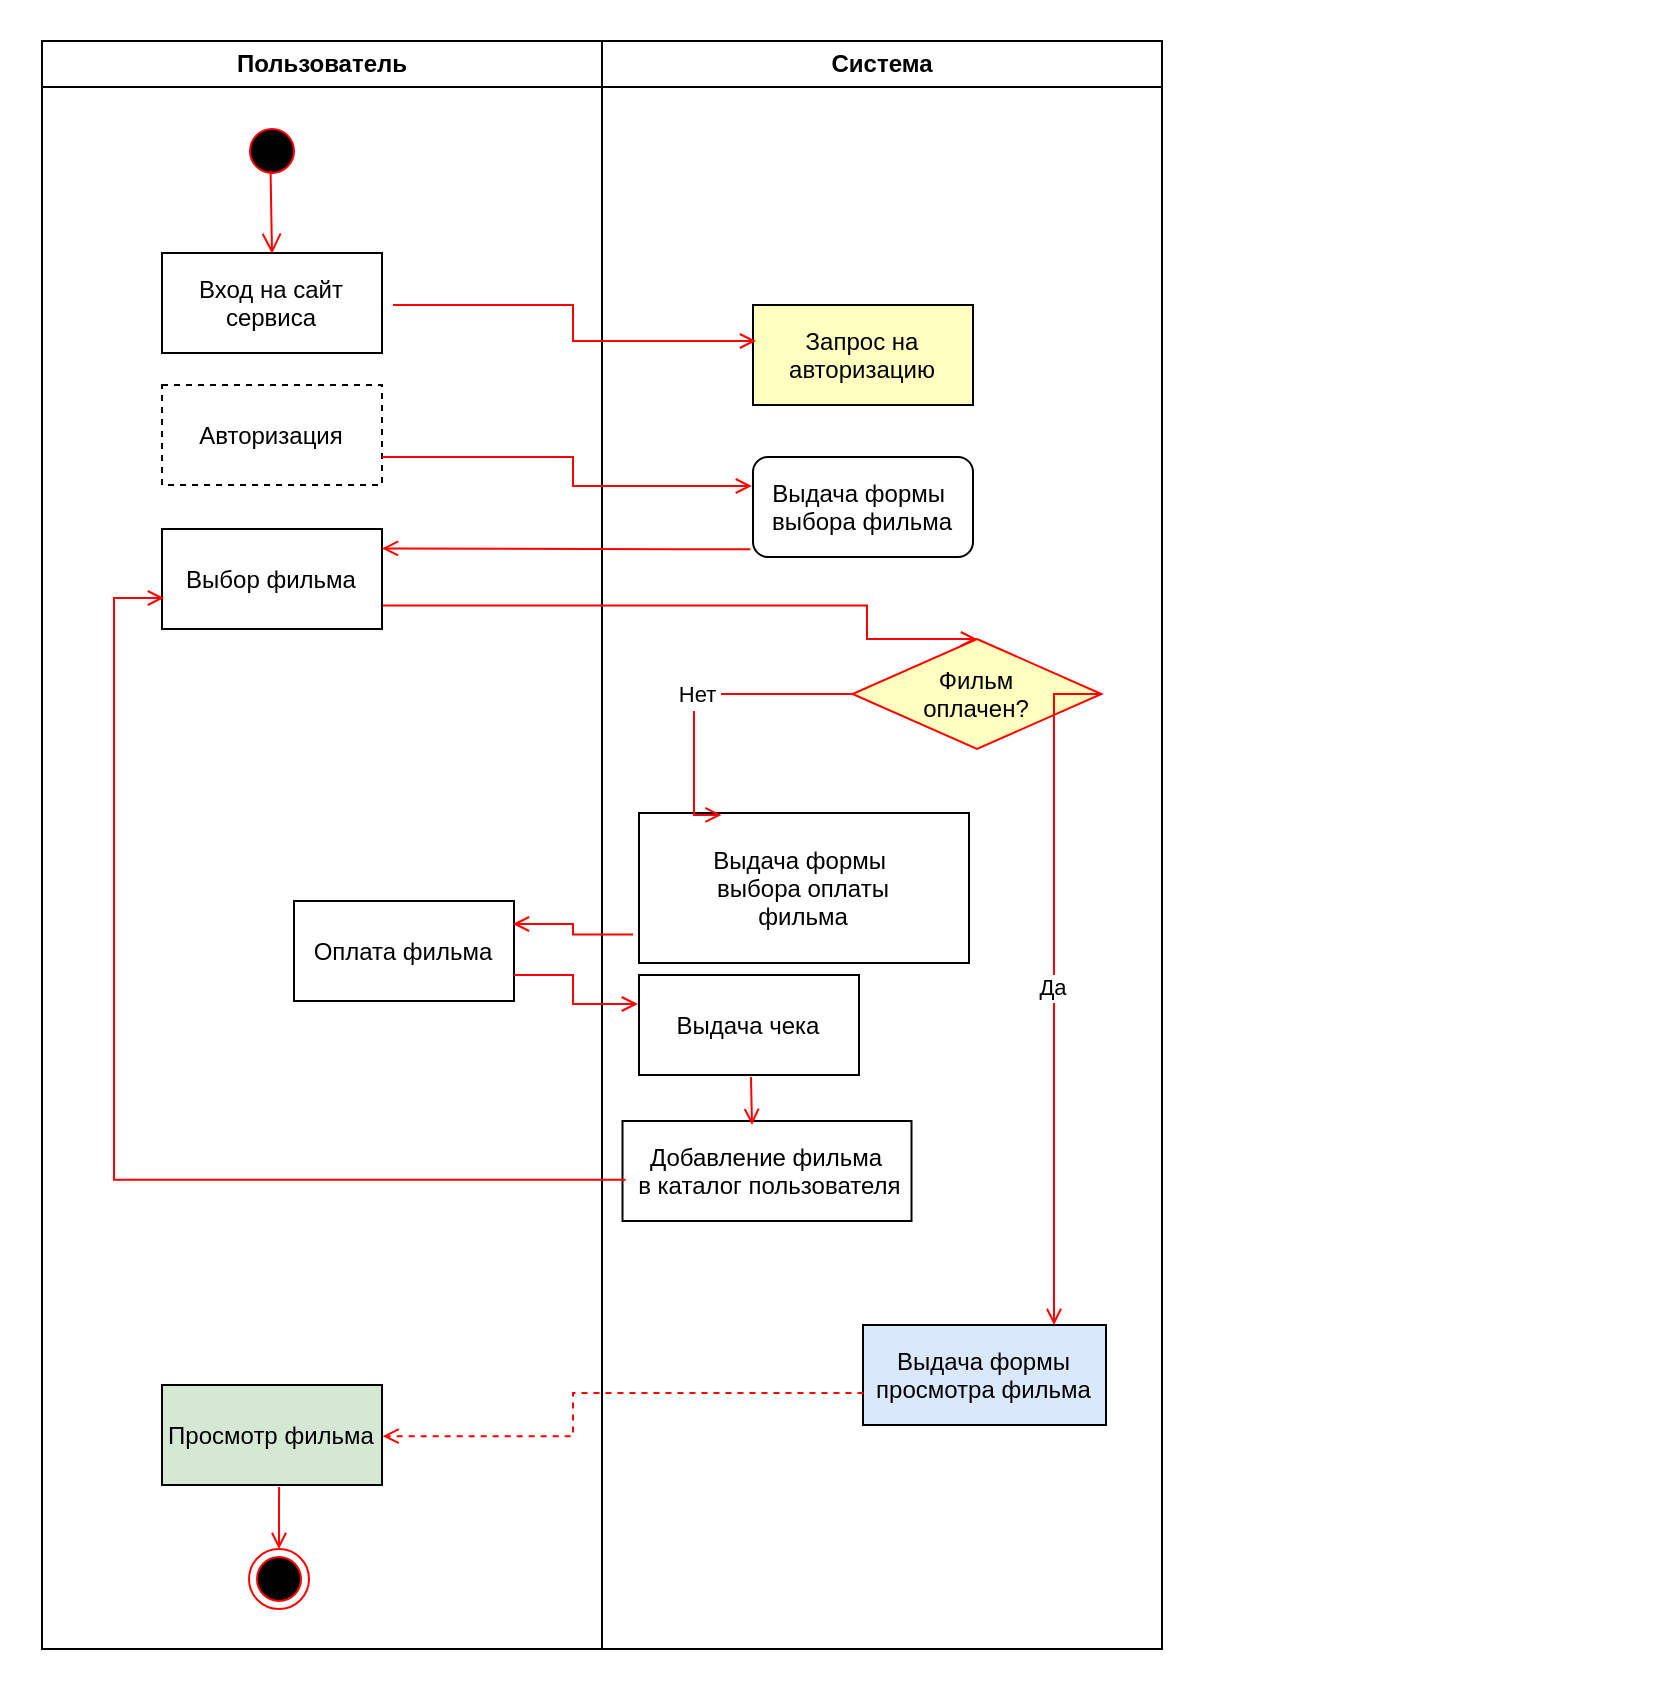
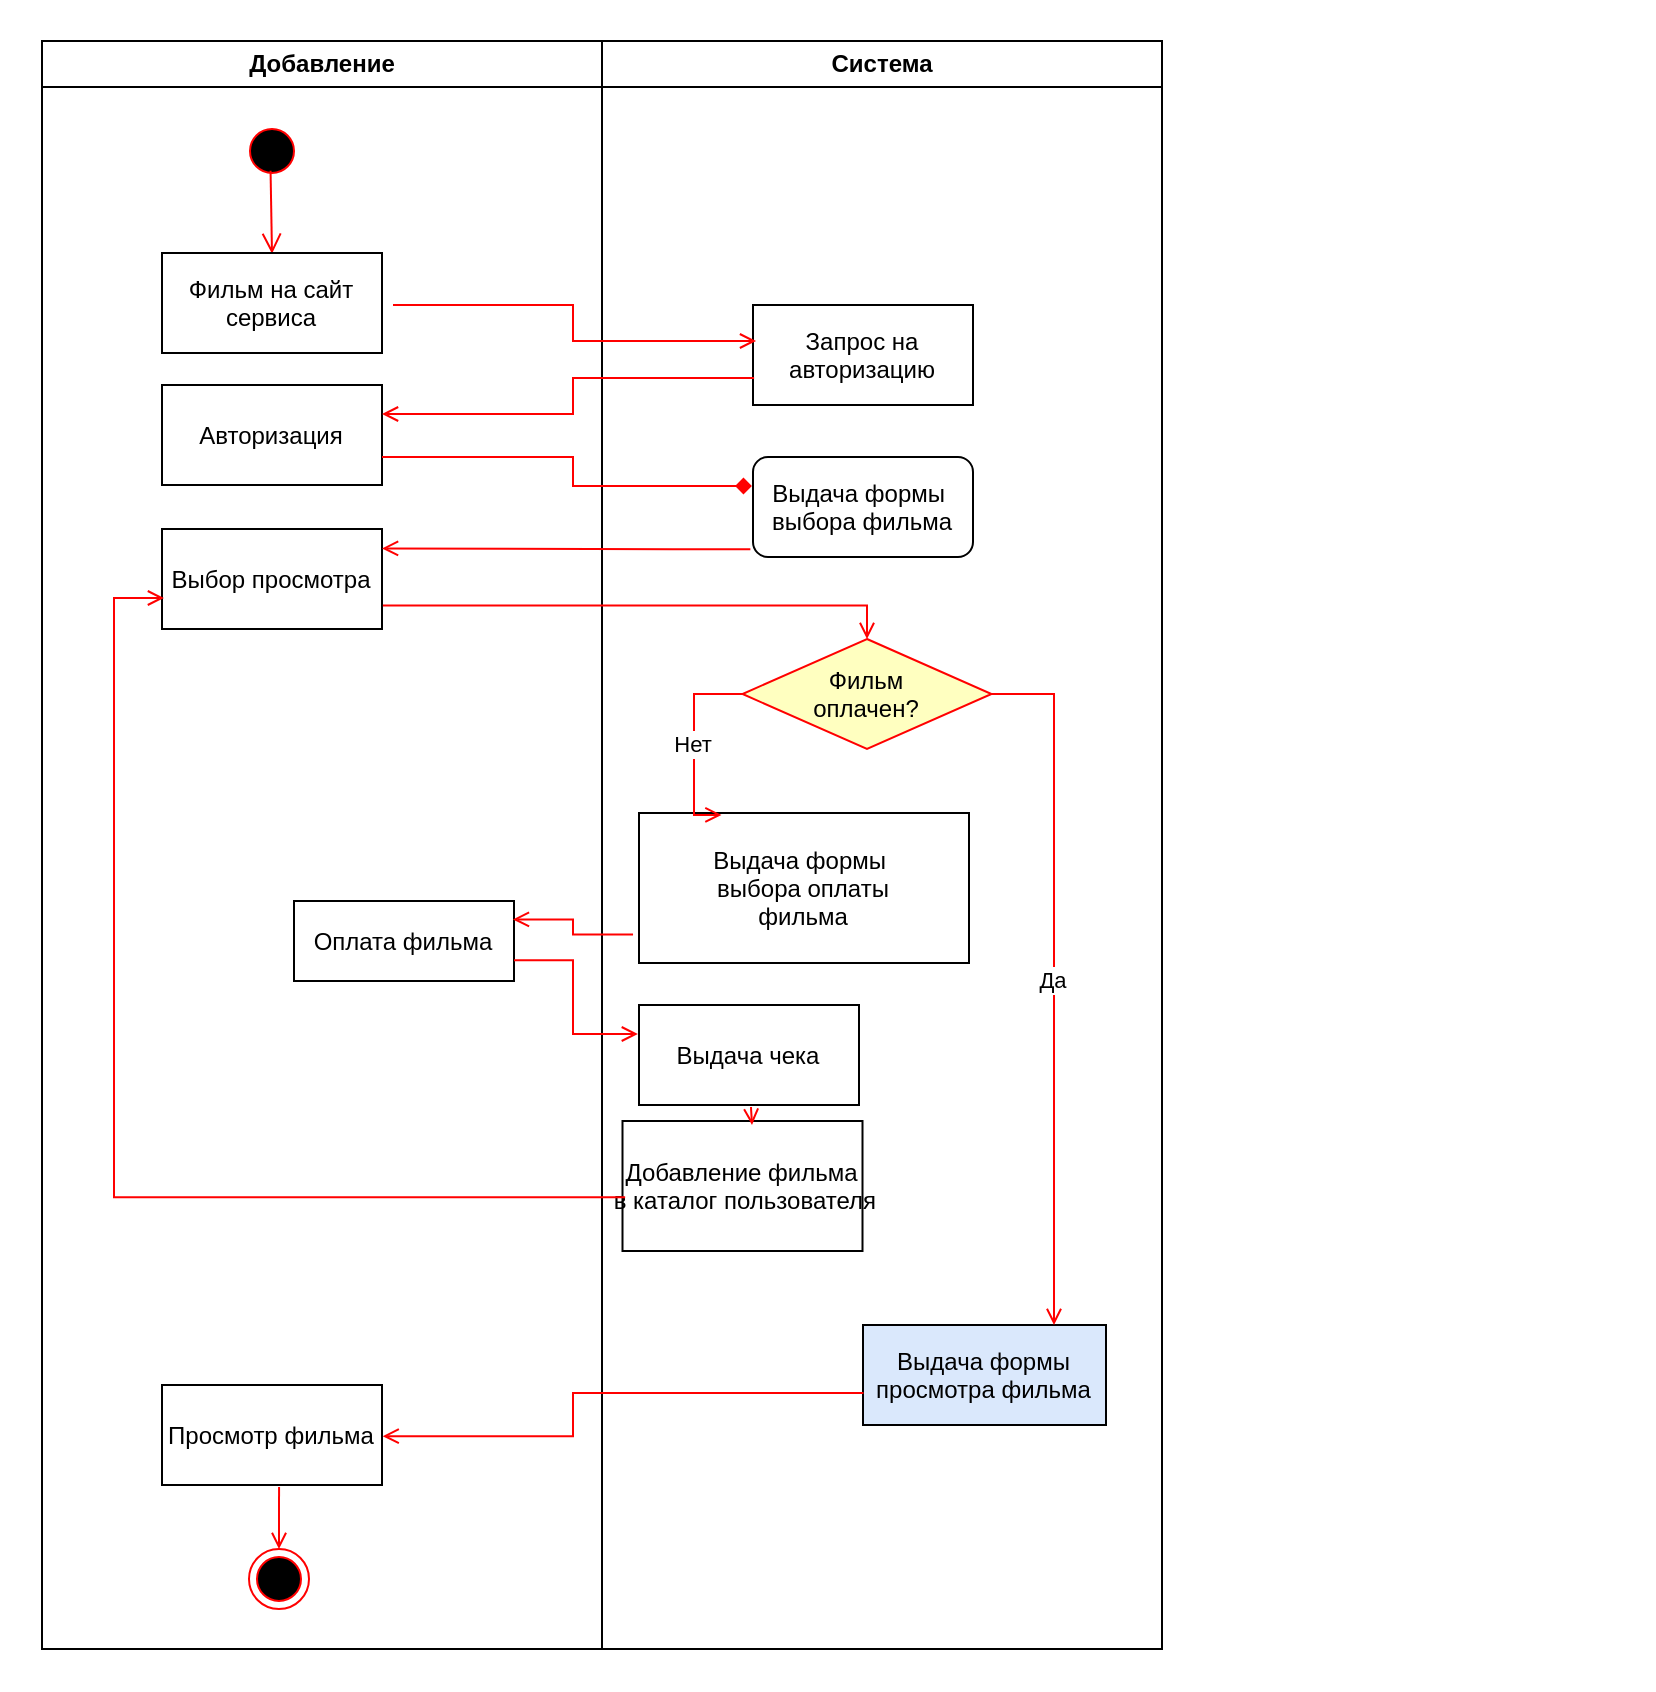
(323, 65) -> (323, 65)
(271, 290) -> (271, 290)
(863, 355) -> (863, 355)
none -> (511, 414)
(272, 435) -> (272, 435)
(741, 486) -> (735, 486)
(271, 580) -> (271, 580)
(977, 694) -> (867, 694)
(404, 951) -> (404, 941)
(749, 1025) -> (749, 1055)
(767, 1171) -> (743, 1186)
(732, 1393) -> (732, 1393)
(272, 1435) -> (272, 1435)
